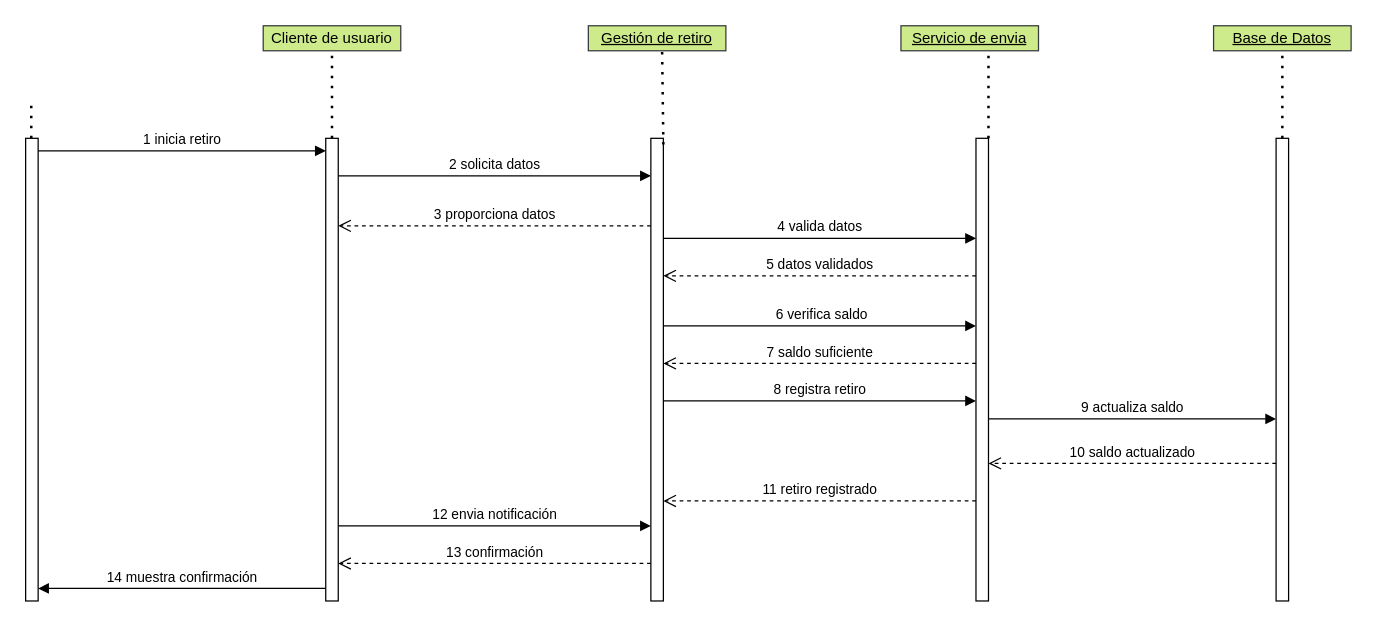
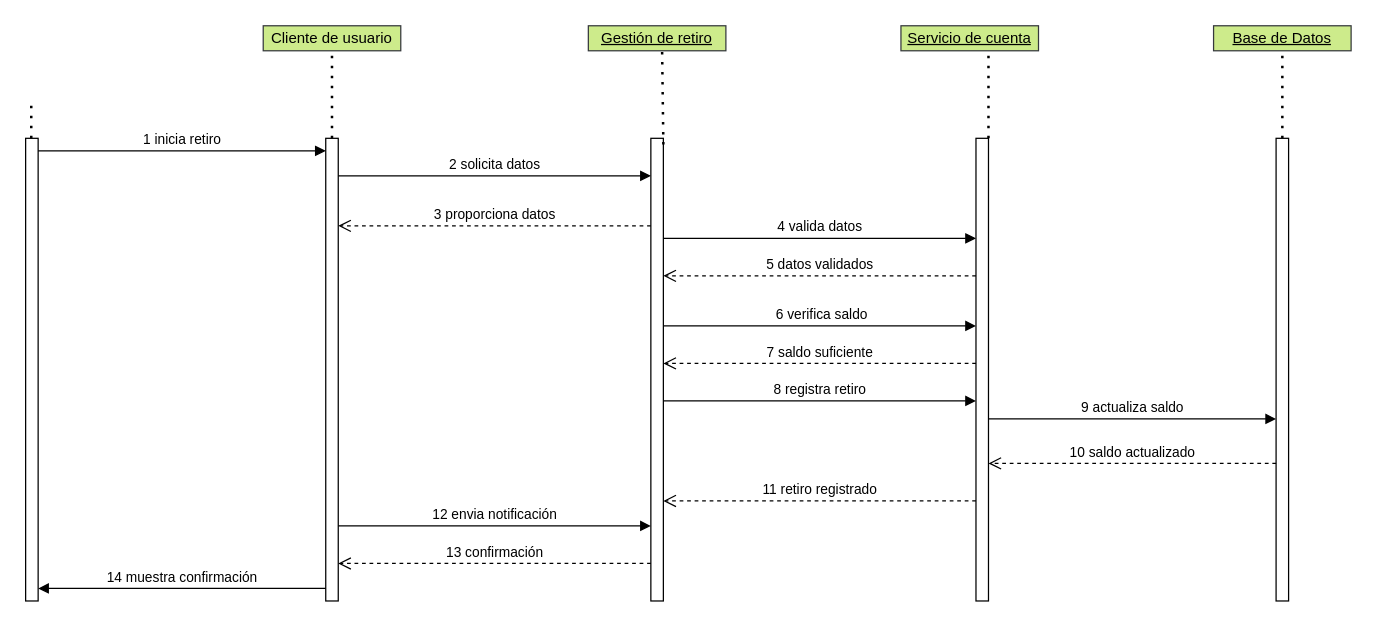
(969, 38) -> (969, 38)
